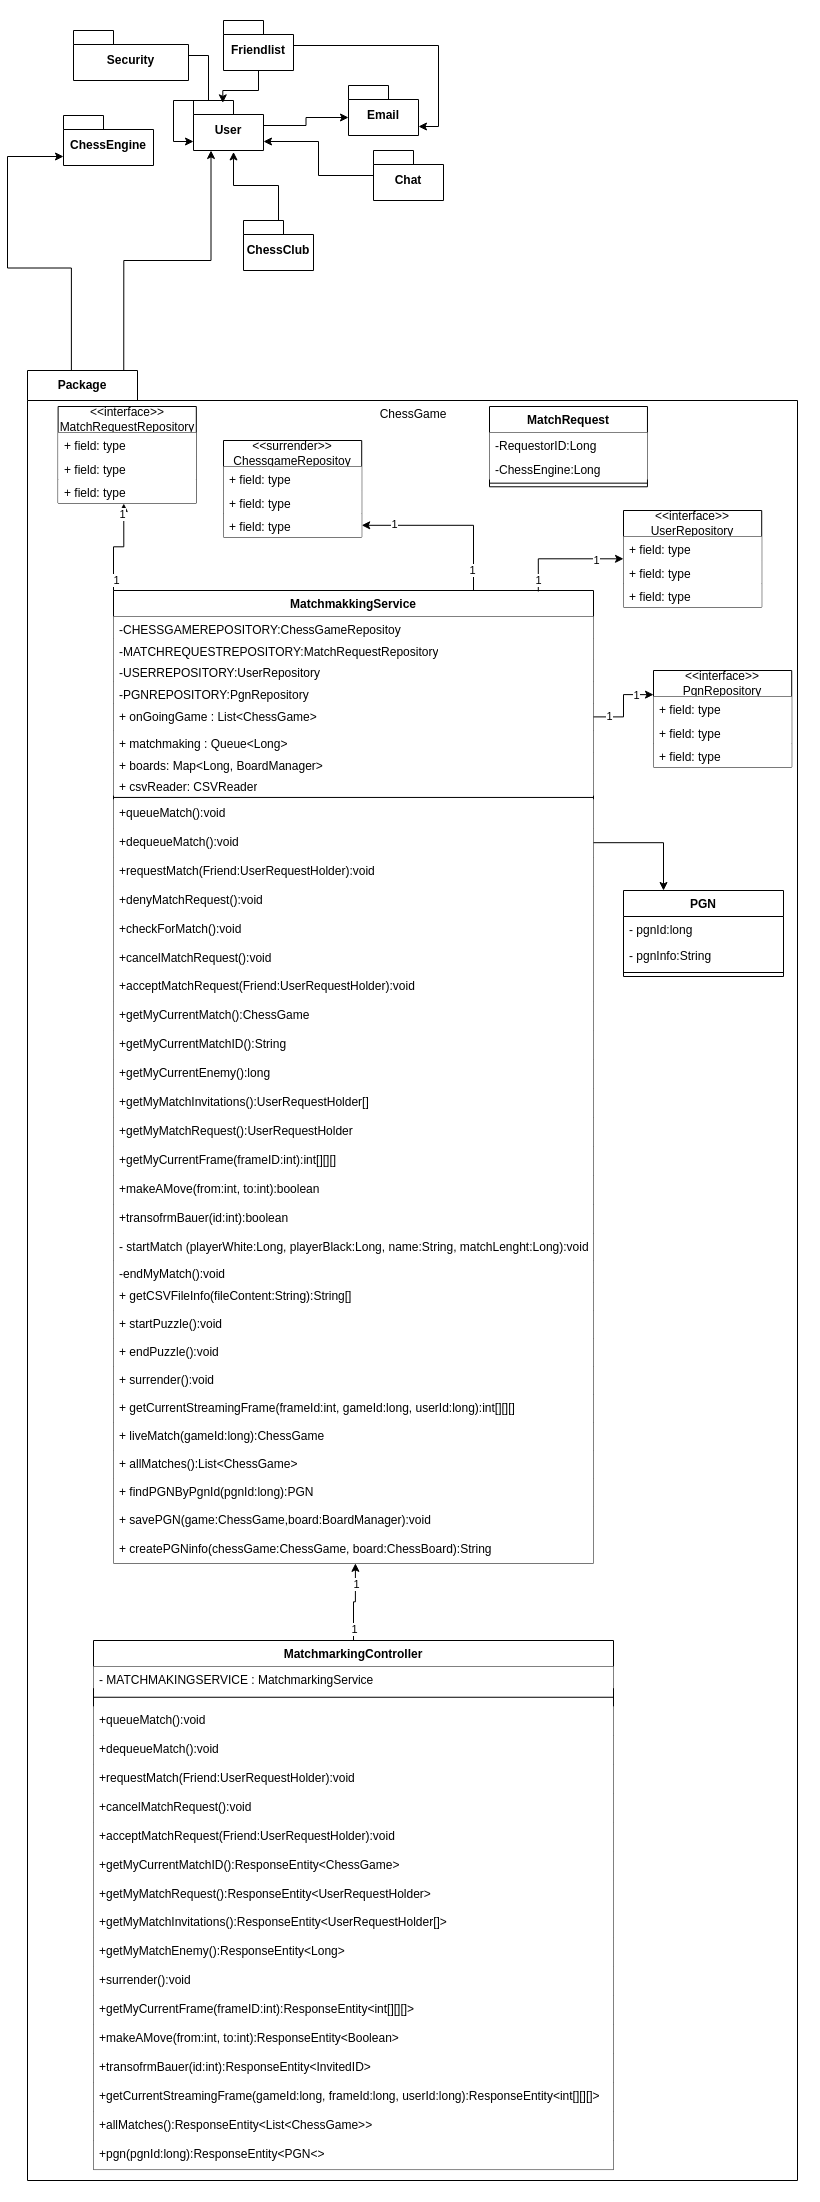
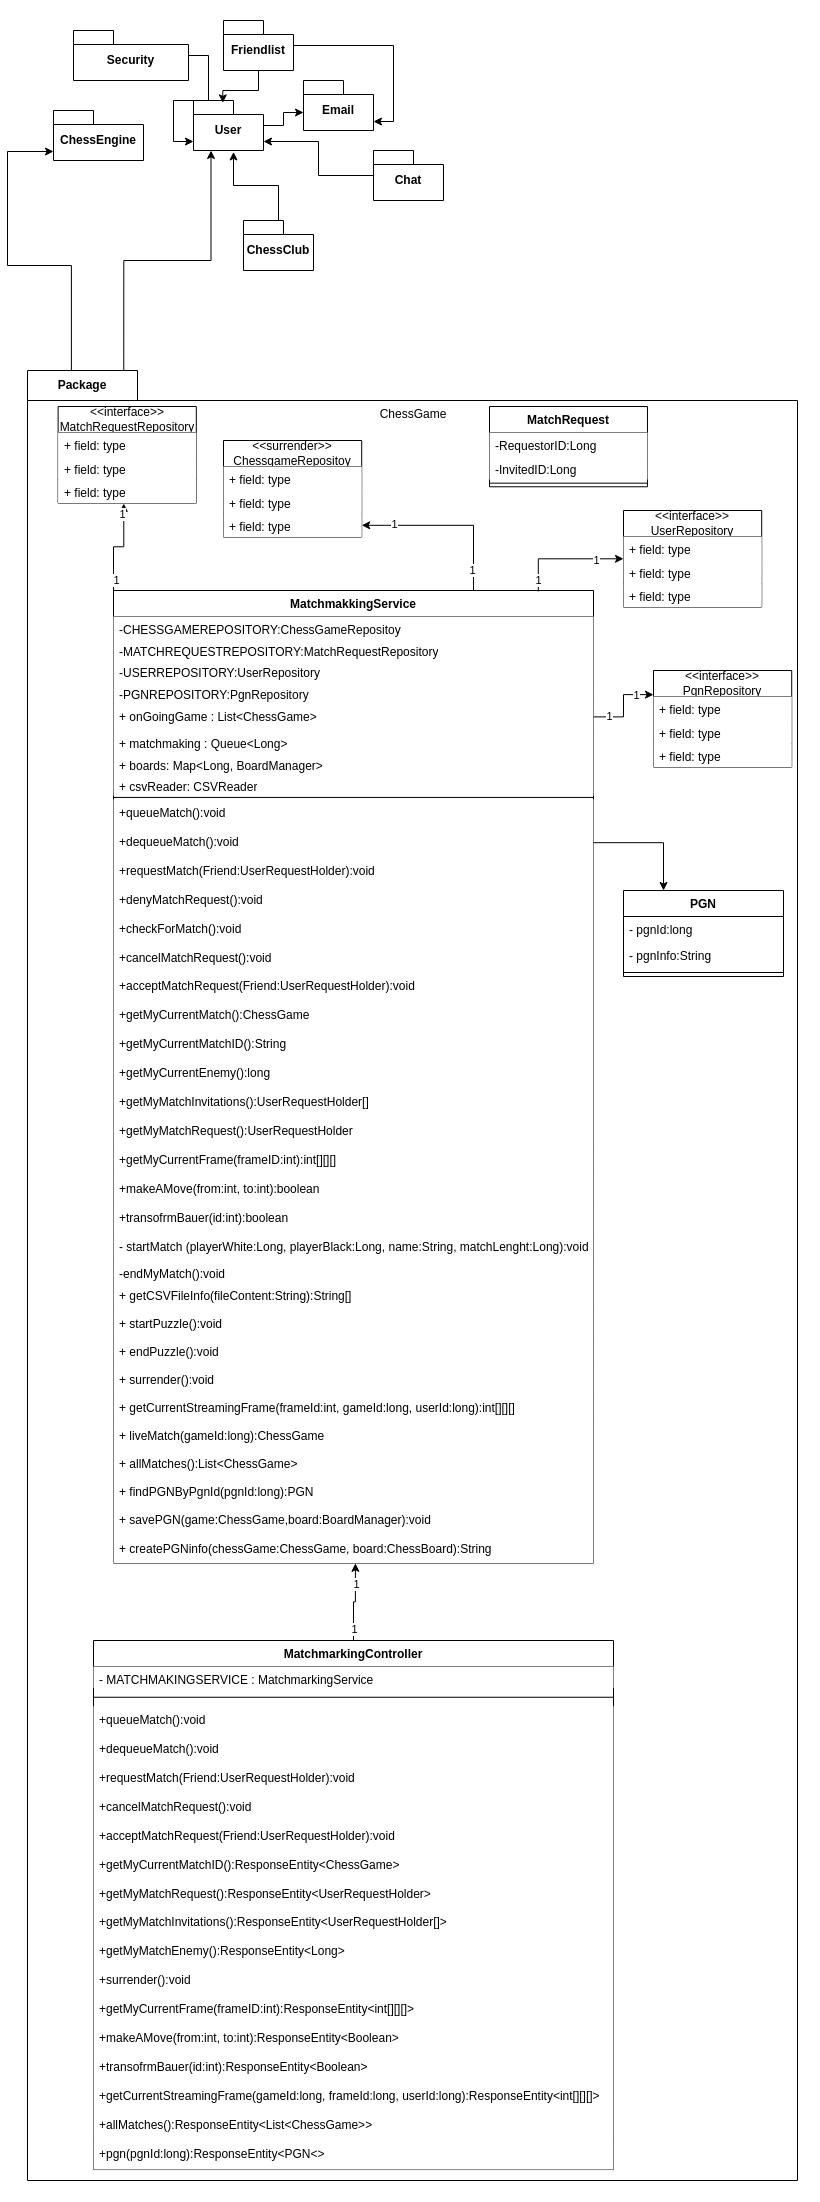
(384, 111) -> (339, 106)
(109, 141) -> (99, 136)
(550, 471) -> (543, 471)
(255, 2068) -> (248, 2068)
